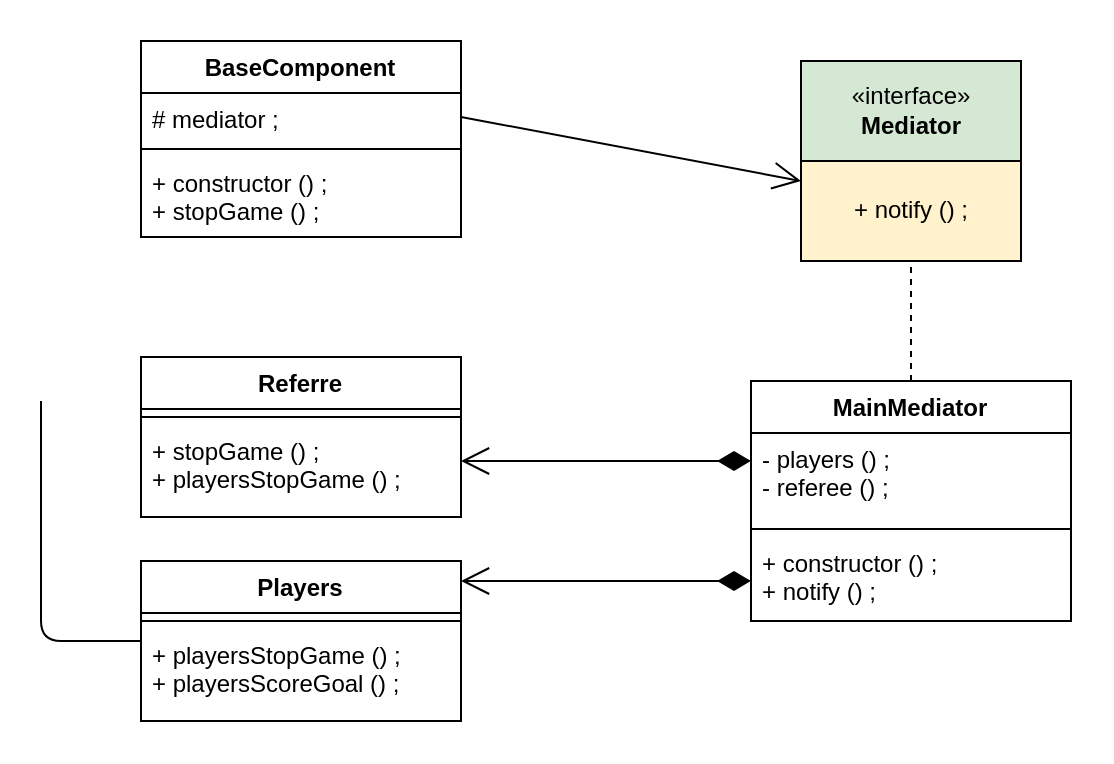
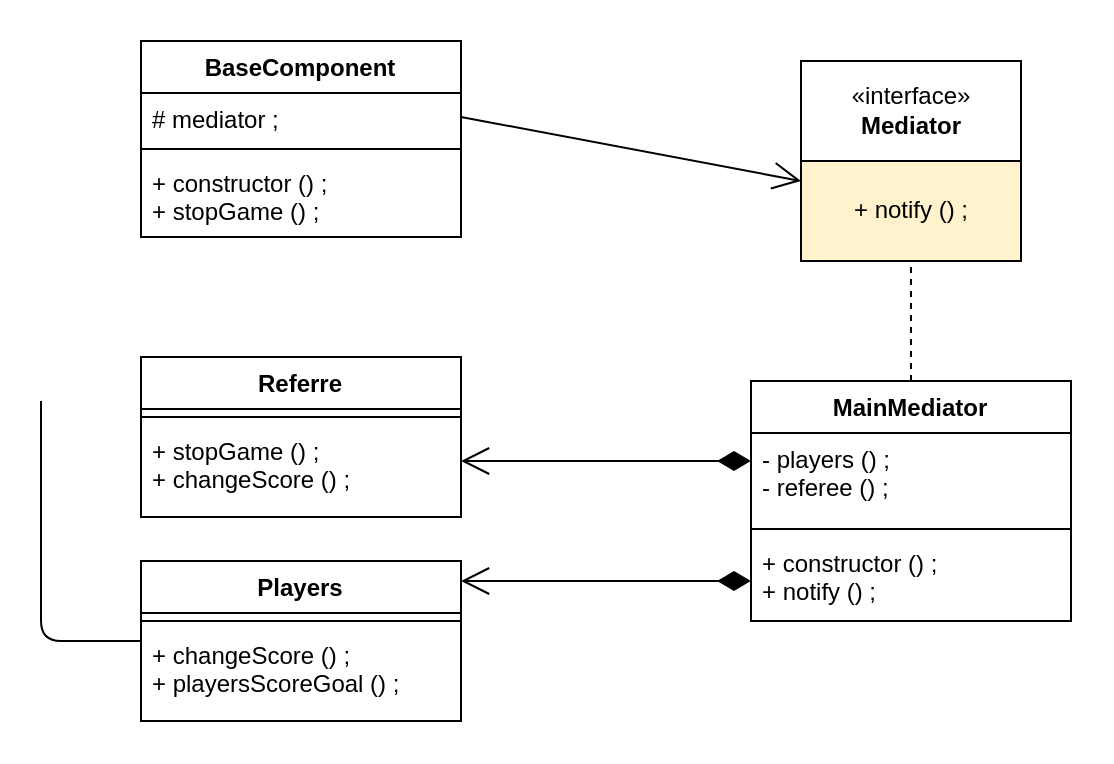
(911, 111) -> (911, 111)
(240, 452) -> (240, 452)
(284, 656) -> (260, 656)
